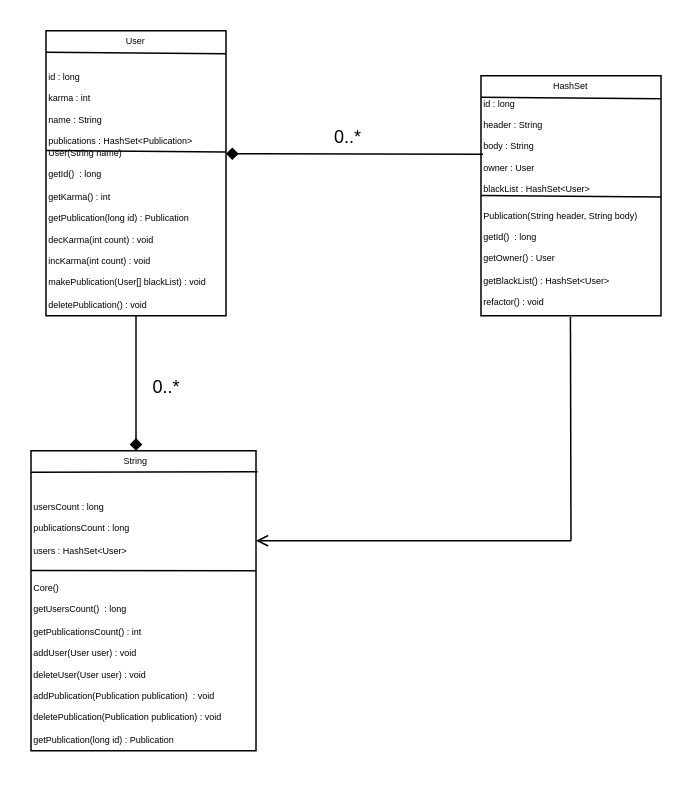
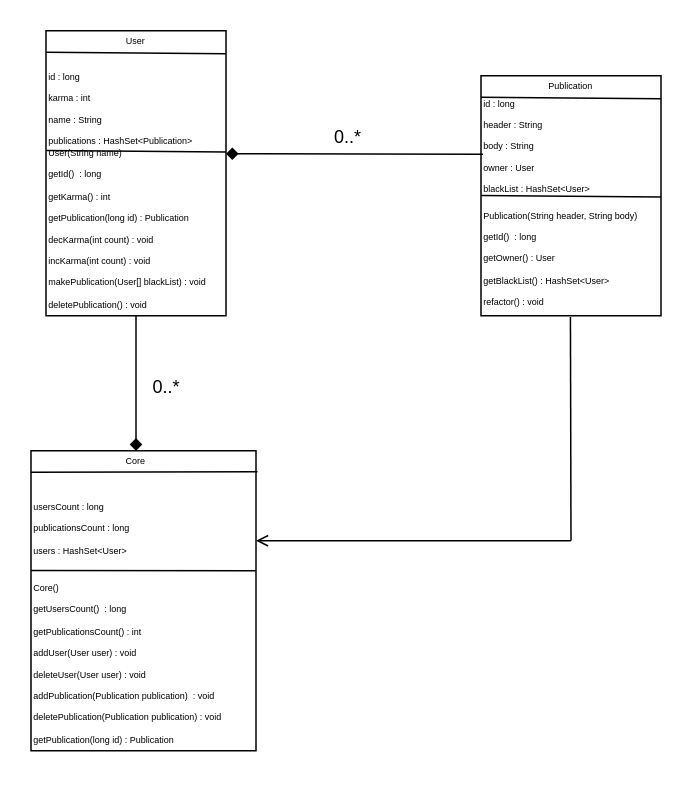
(571, 83) -> (571, 83)
(136, 458) -> (136, 458)
